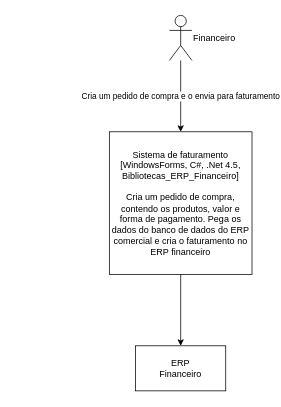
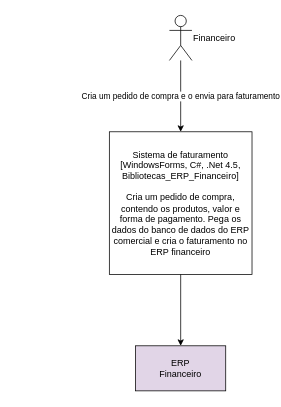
(180, 368) -> (180, 368)
